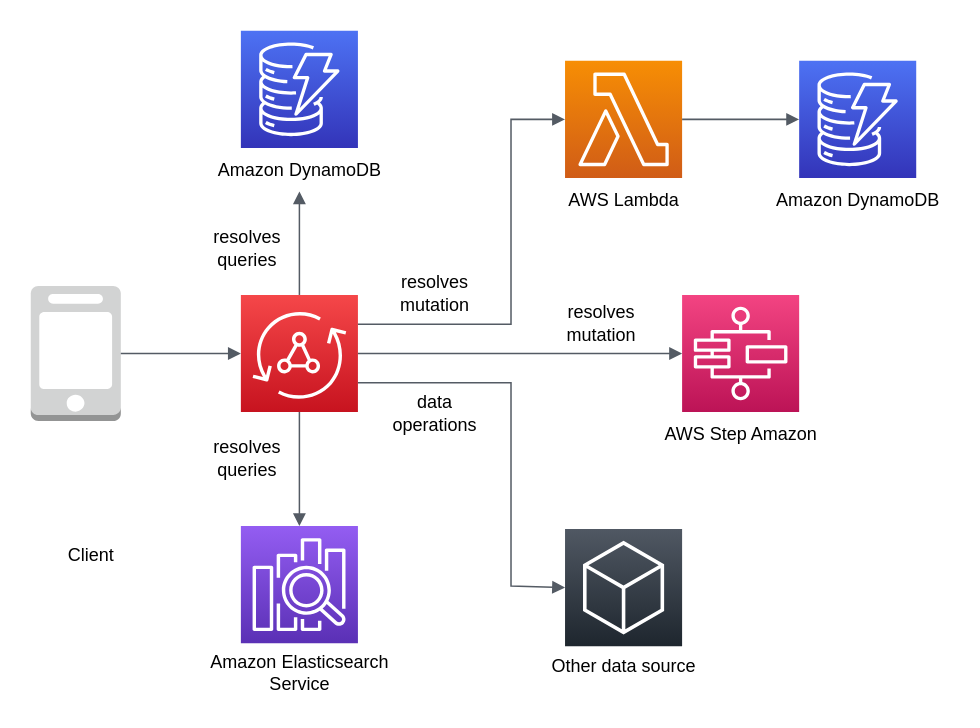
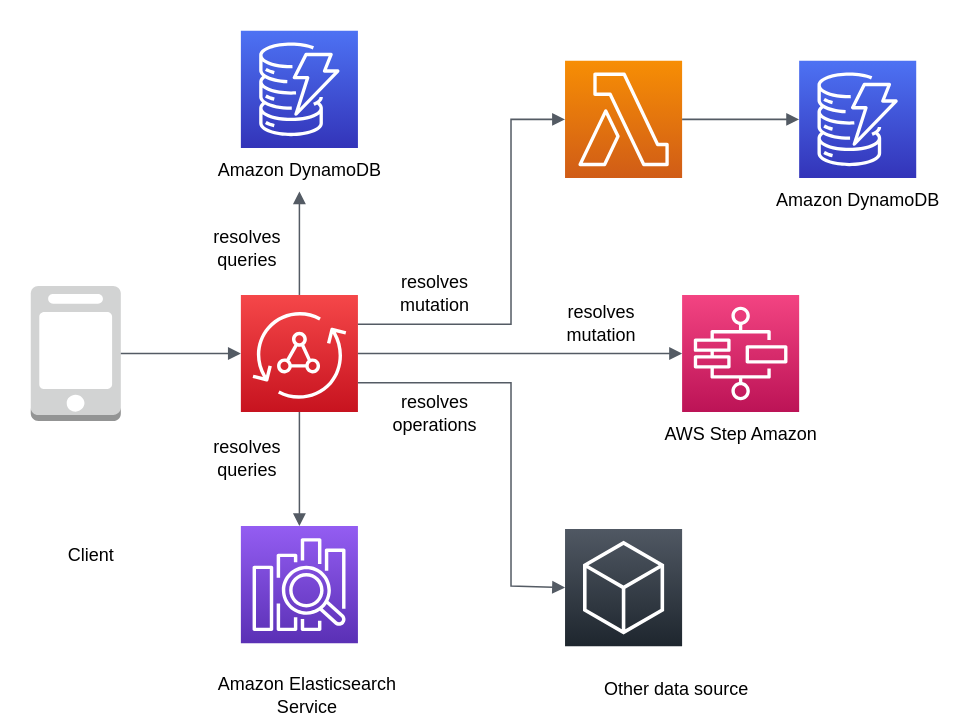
(623, 200) -> none
(435, 413) -> (435, 413)
(623, 667) -> (676, 689)
(299, 673) -> (307, 695)
